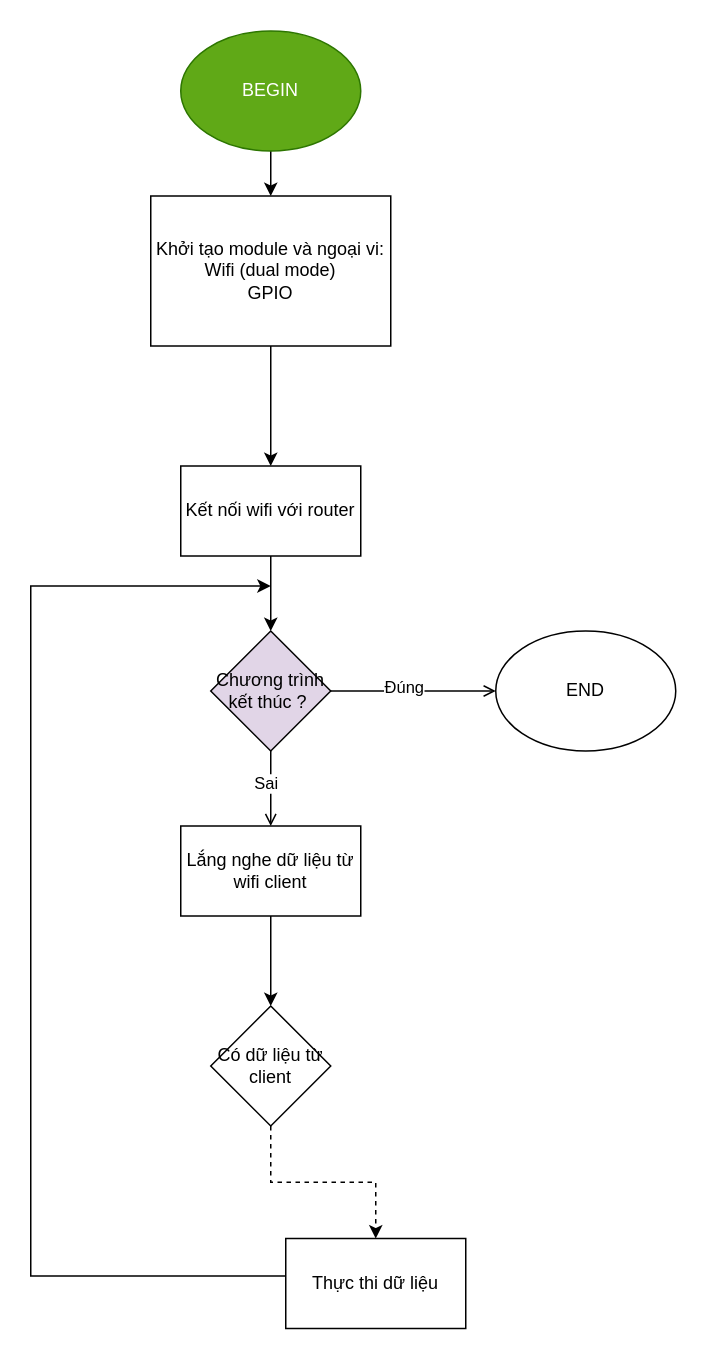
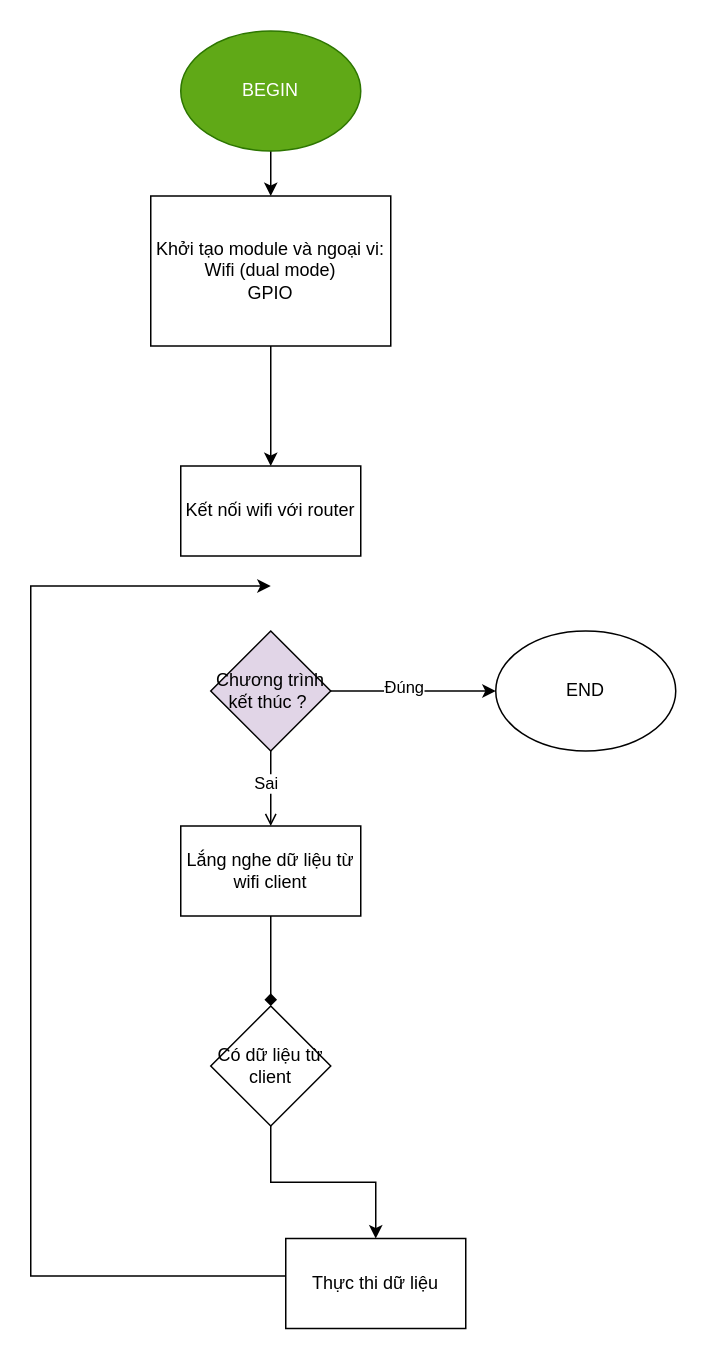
(271, 588) -> none
(486, 691) -> (484, 691)
(271, 994) -> (271, 993)
(320, 1182) -> (320, 1182)
